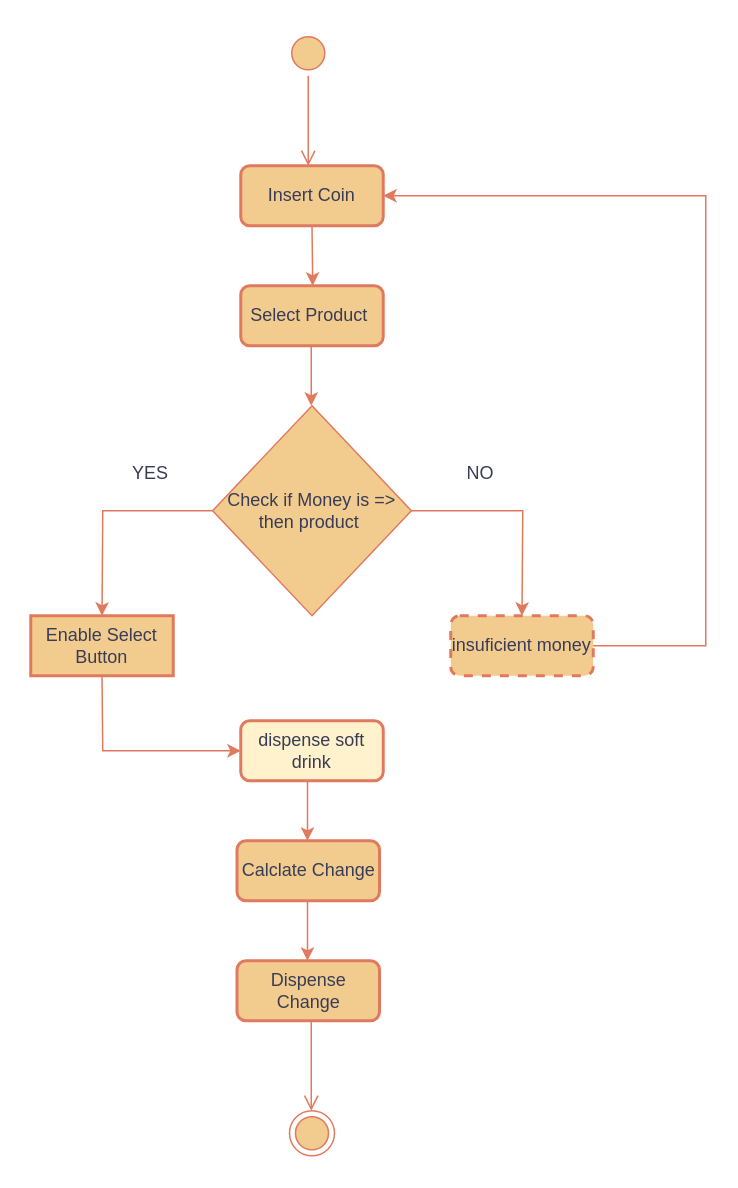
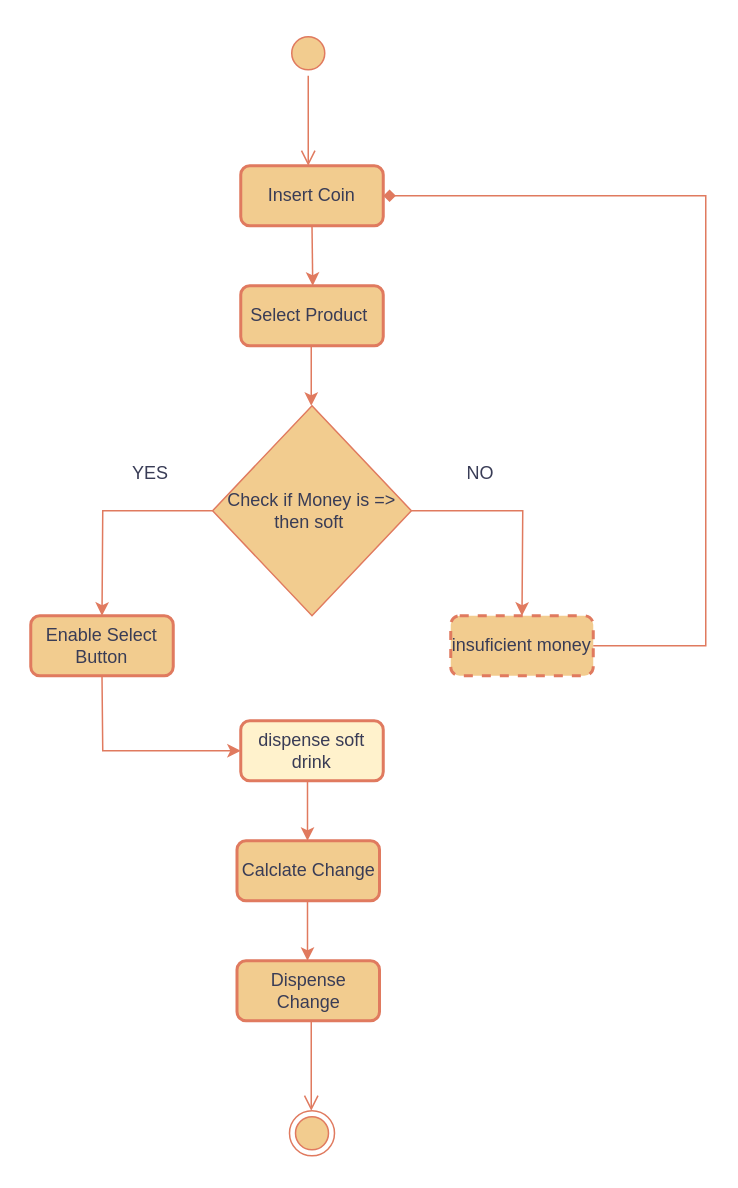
(395, 196) -> (396, 196)
(312, 511) -> (312, 511)
(102, 646) -> (102, 646)
